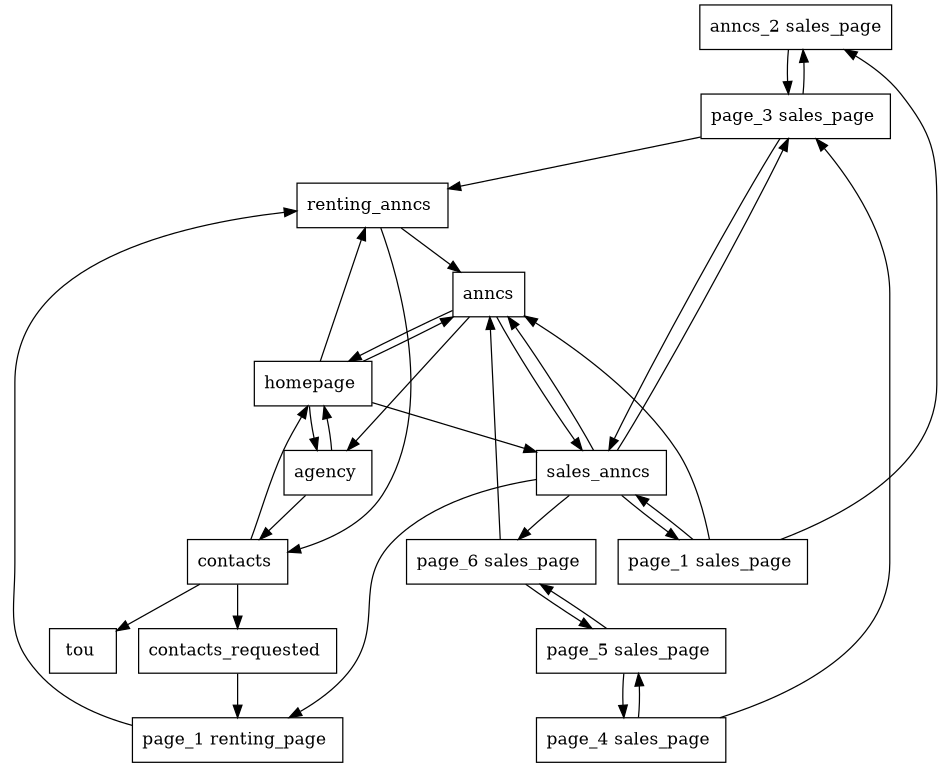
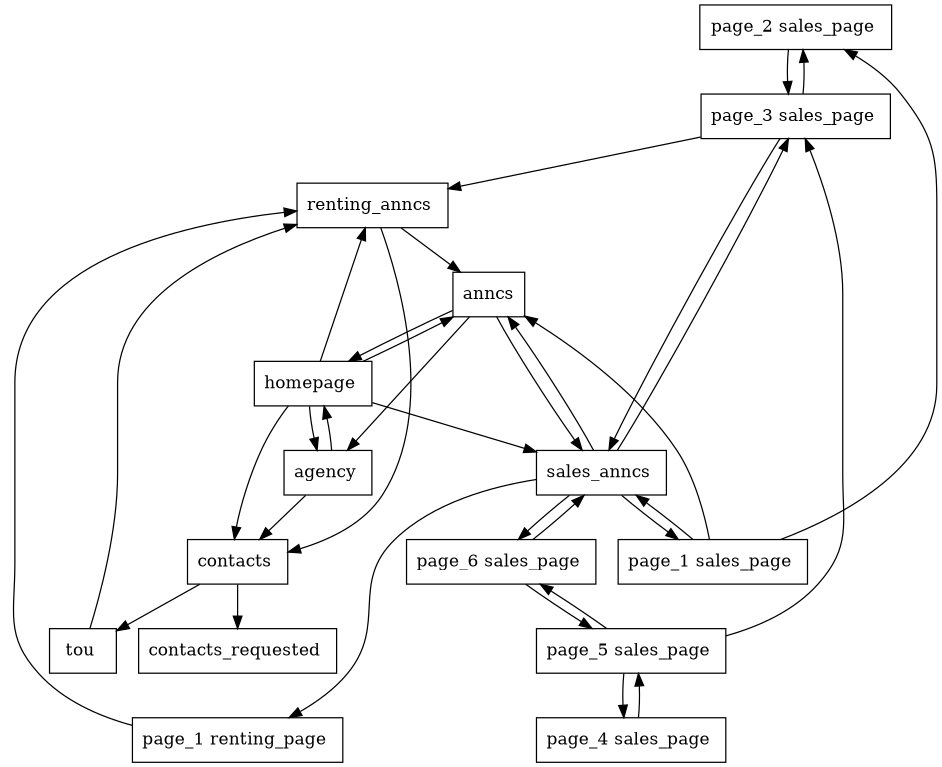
(796, 27) -> (796, 27)
none -> (118, 386)
(495, 429) -> (554, 522)
(890, 453) -> (843, 422)
(273, 477) -> (256, 463)
(238, 689) -> none
